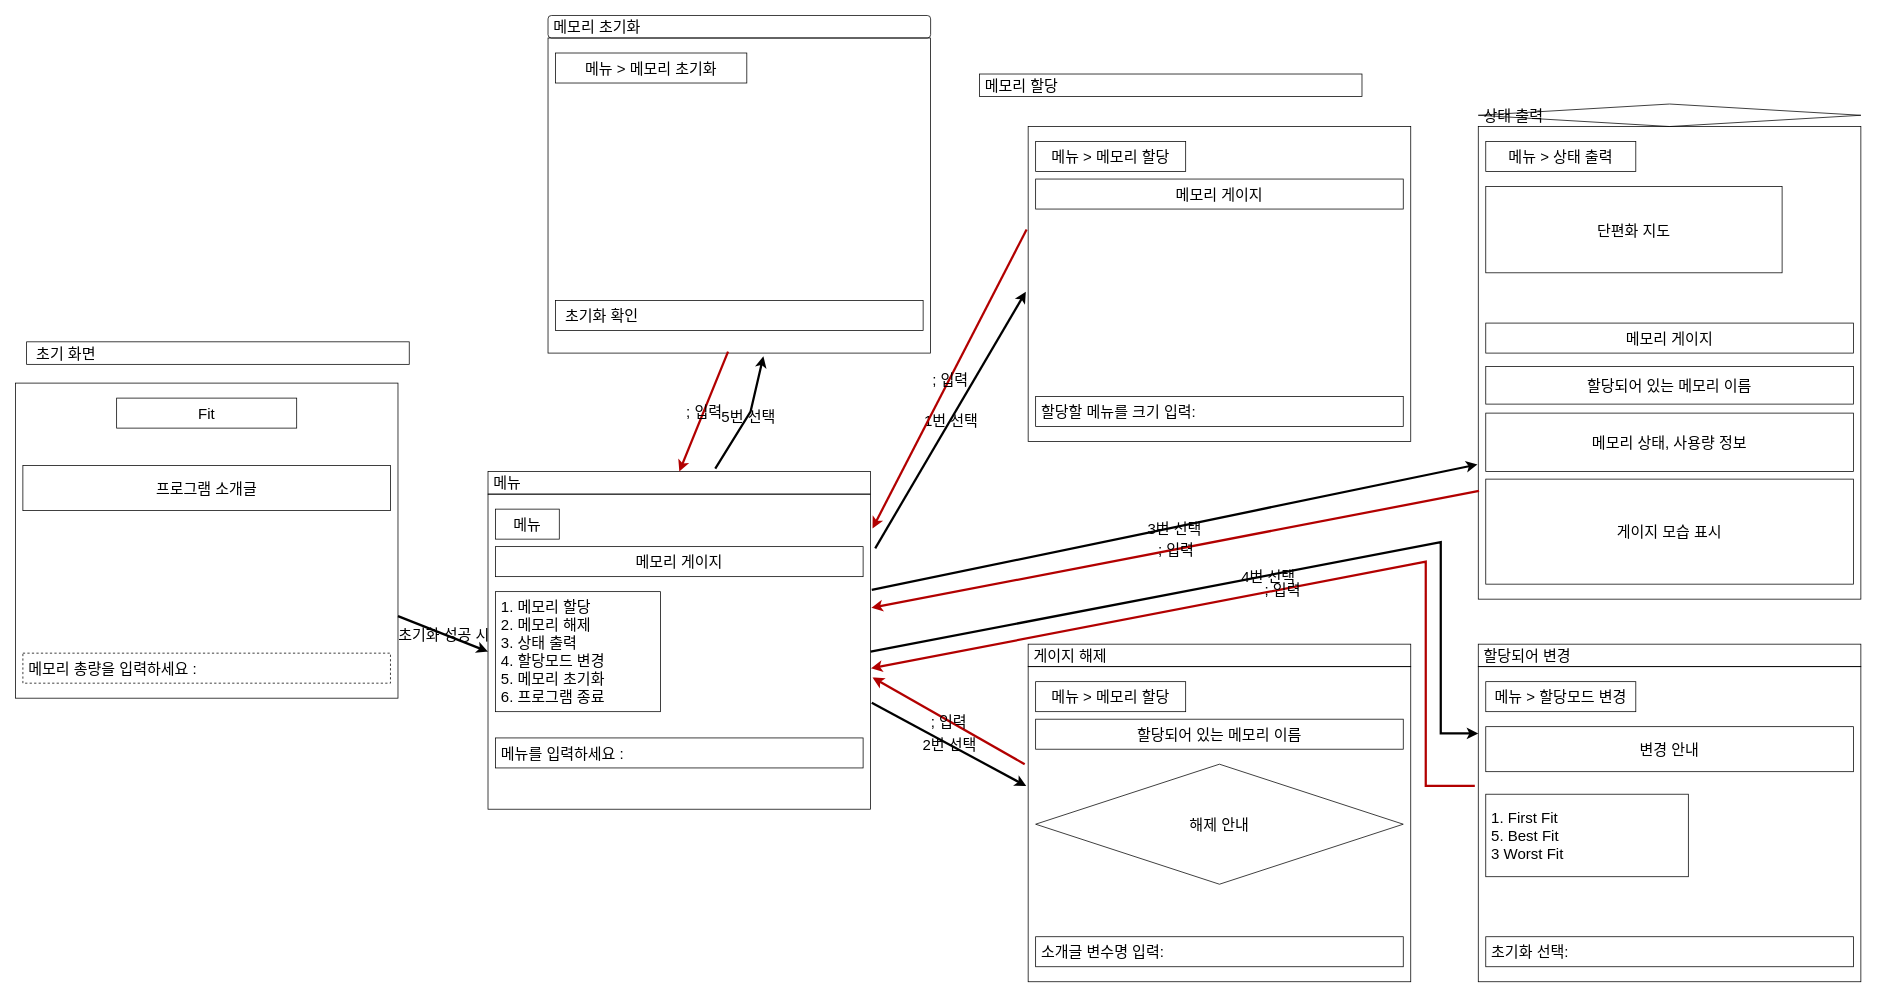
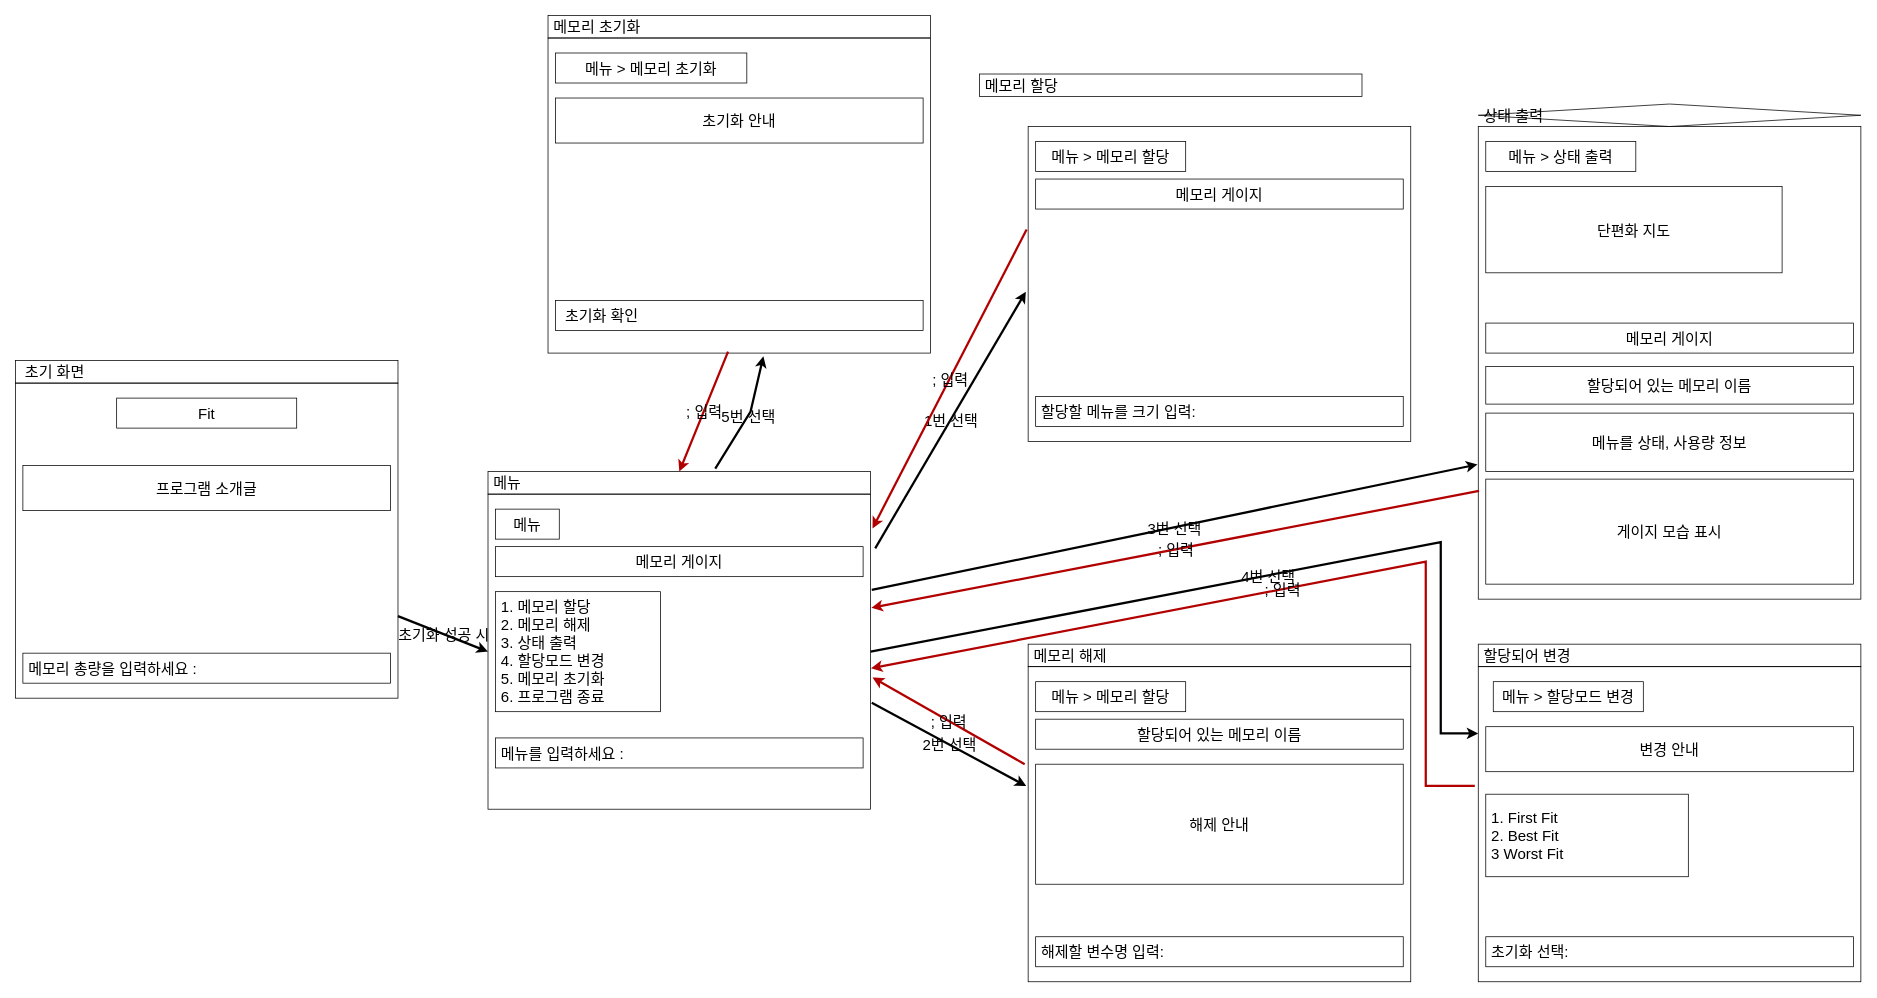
(739, 27) -> (739, 27)
none -> (739, 120)
(218, 353) -> (207, 372)
(1669, 442) -> (1669, 442)
(1069, 655) -> (1069, 655)
(207, 668) -> (207, 668)
(1560, 696) -> (1568, 696)
(1219, 824) -> (1219, 824)
(1528, 835) -> (1528, 835)
(1104, 951) -> (1104, 951)
